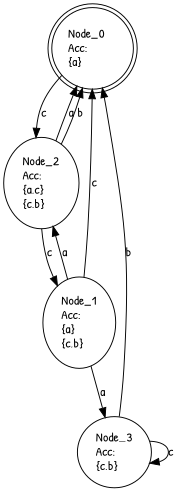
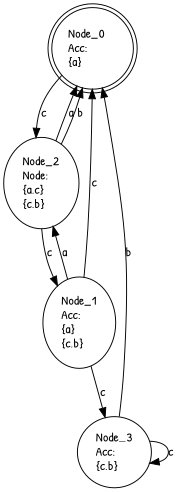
(41, 183) -> (41, 183)
(103, 392) -> (103, 392)
